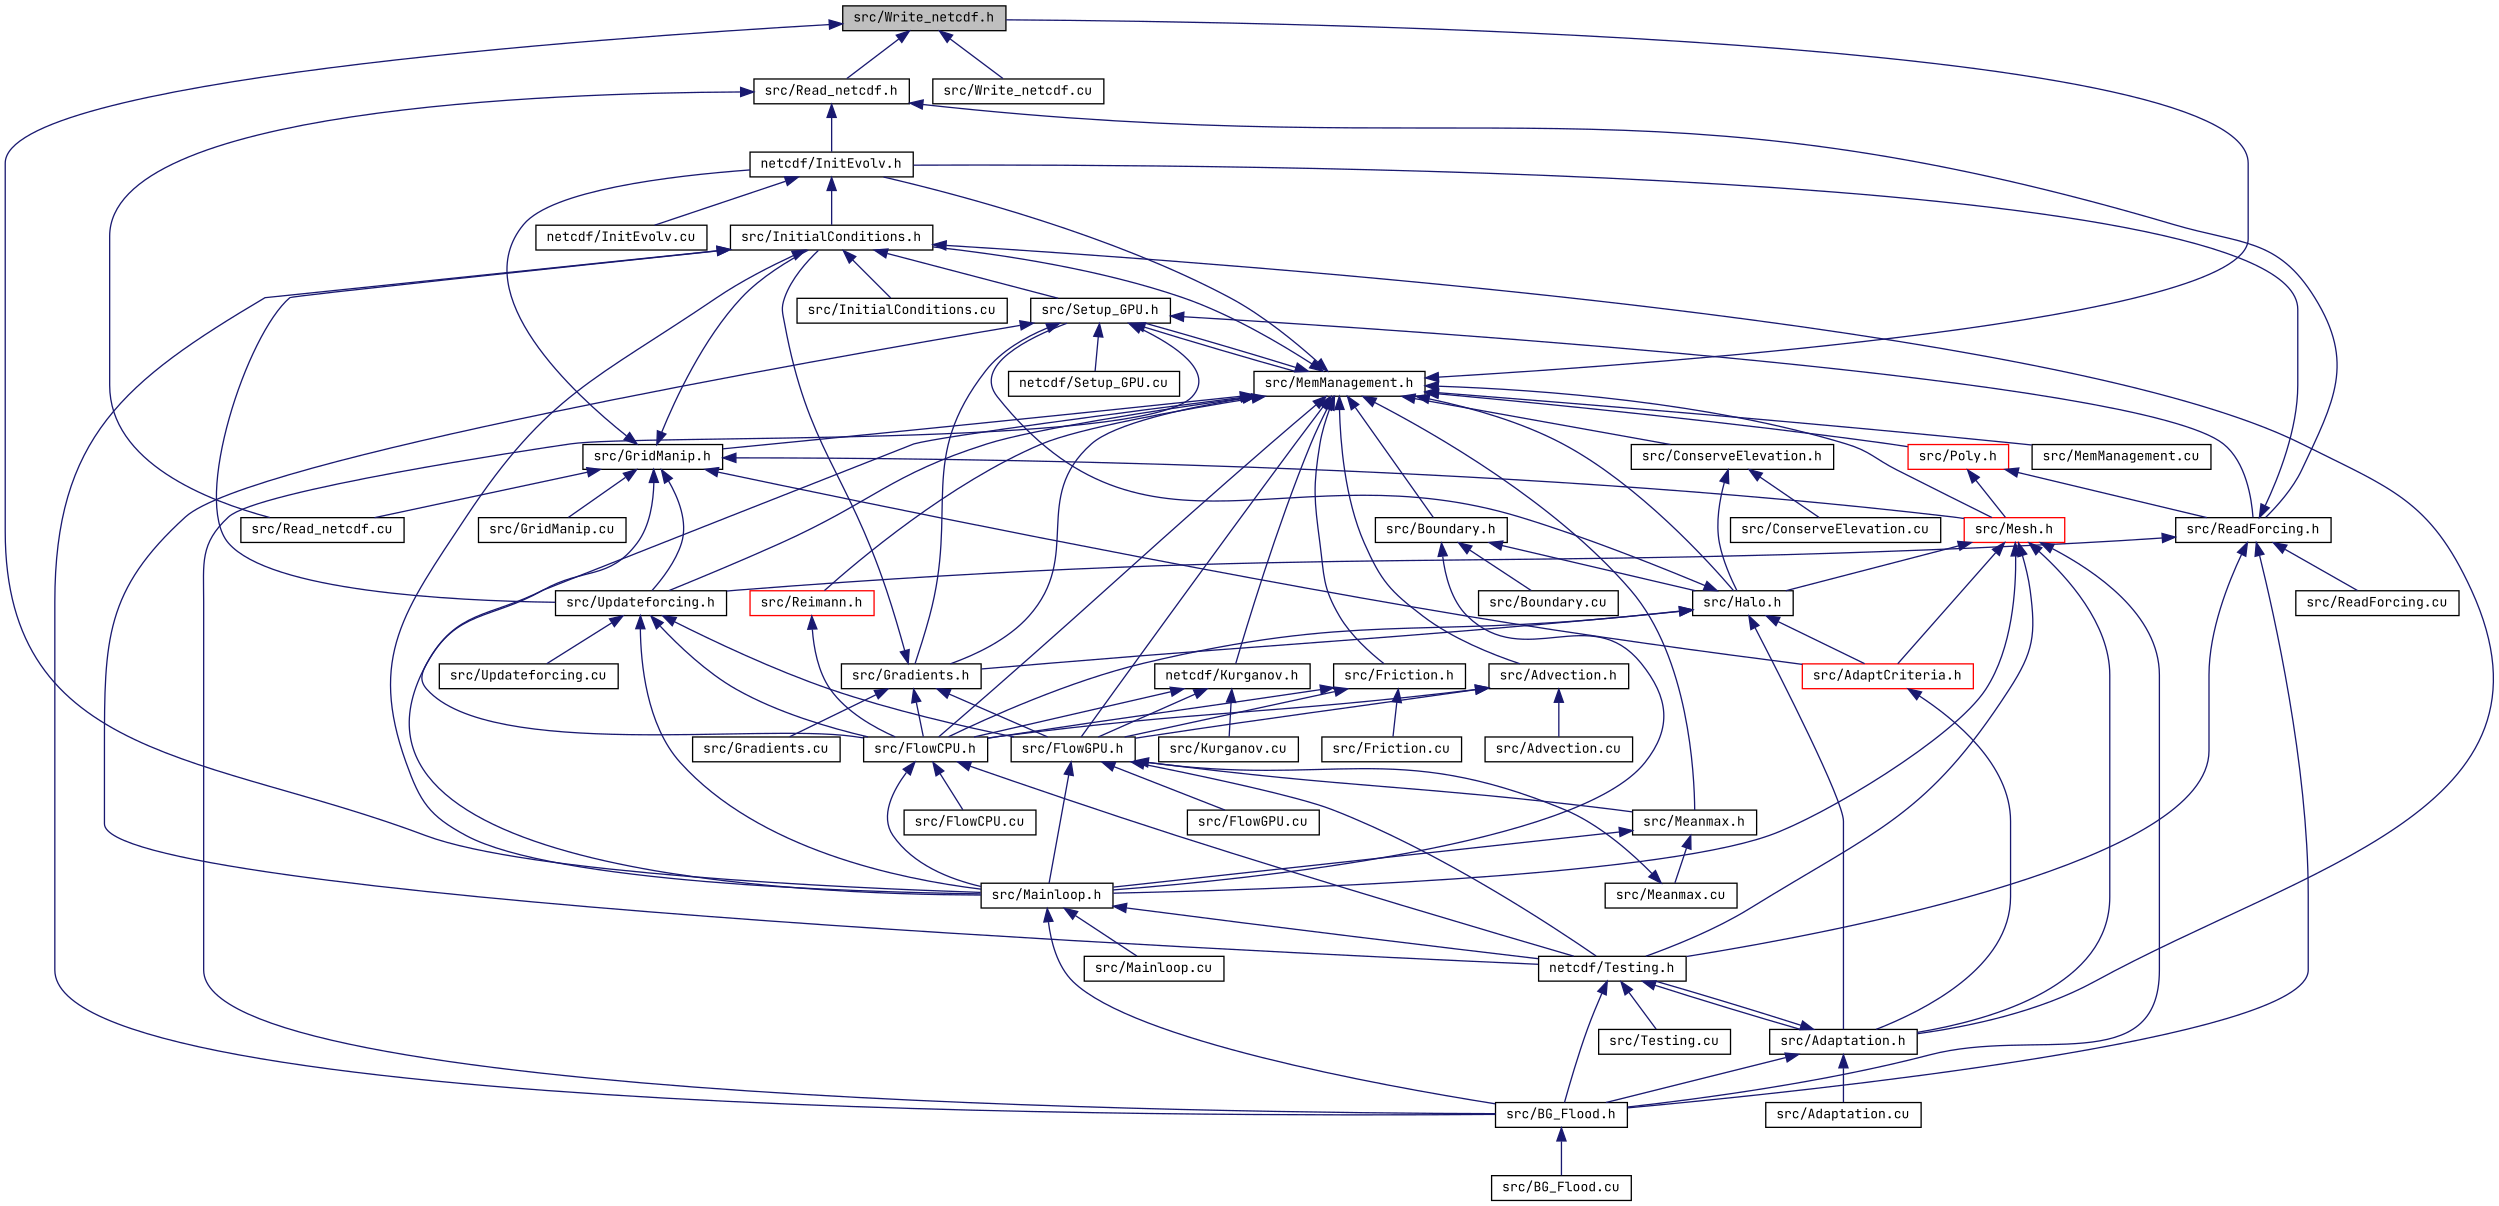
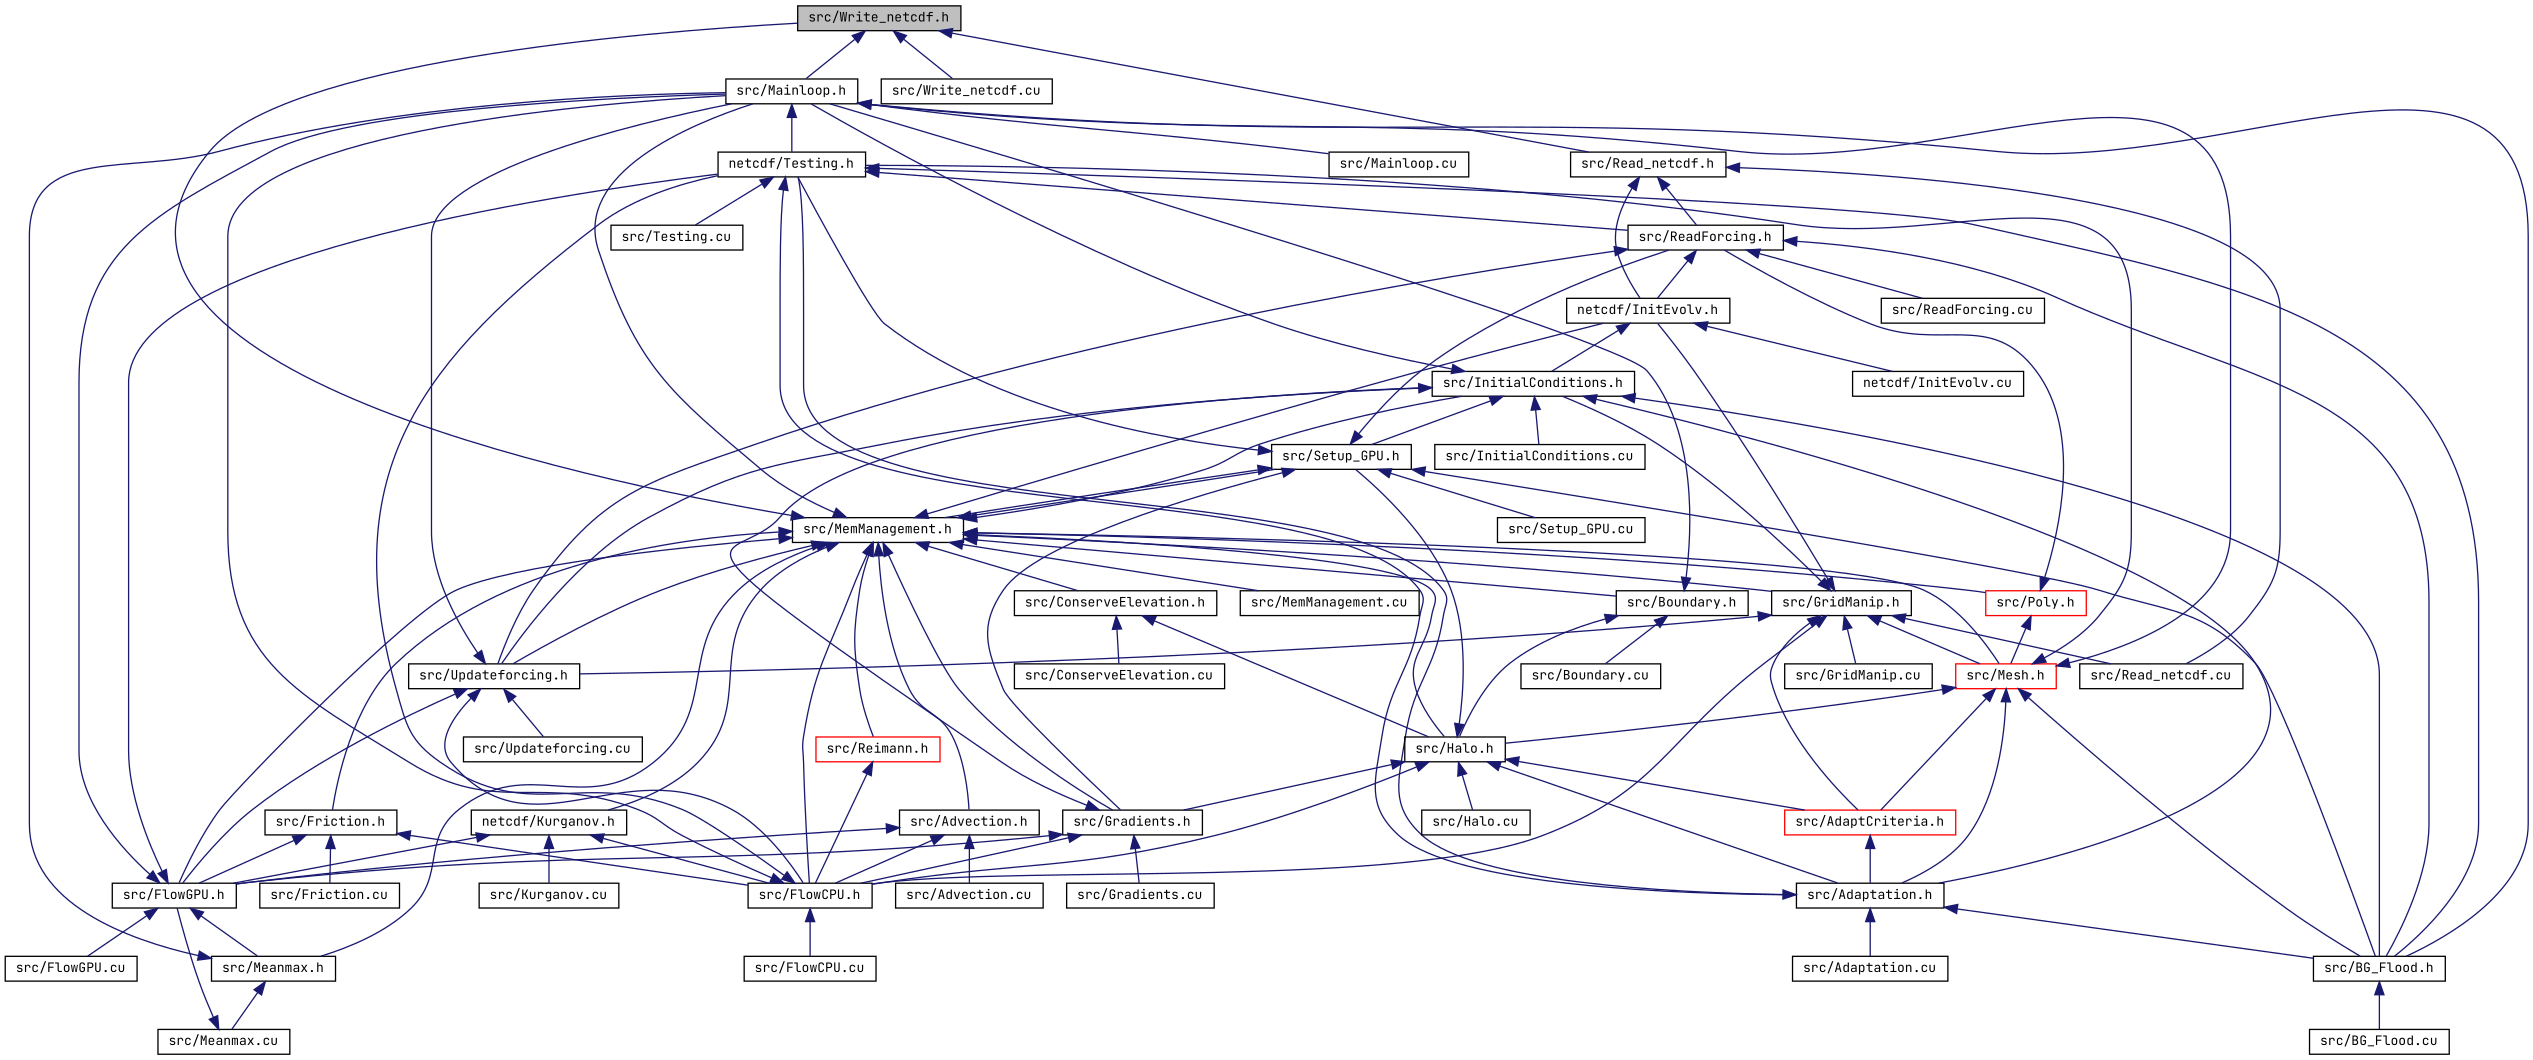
(1094, 384) -> (1571, 530)
none -> (1476, 822)
(2067, 864) -> (1254, 201)
